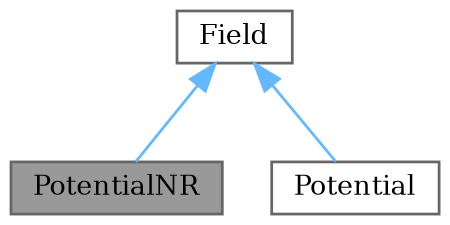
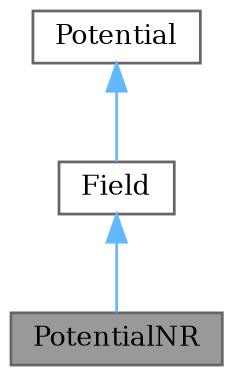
(304, 123) -> (117, 127)
